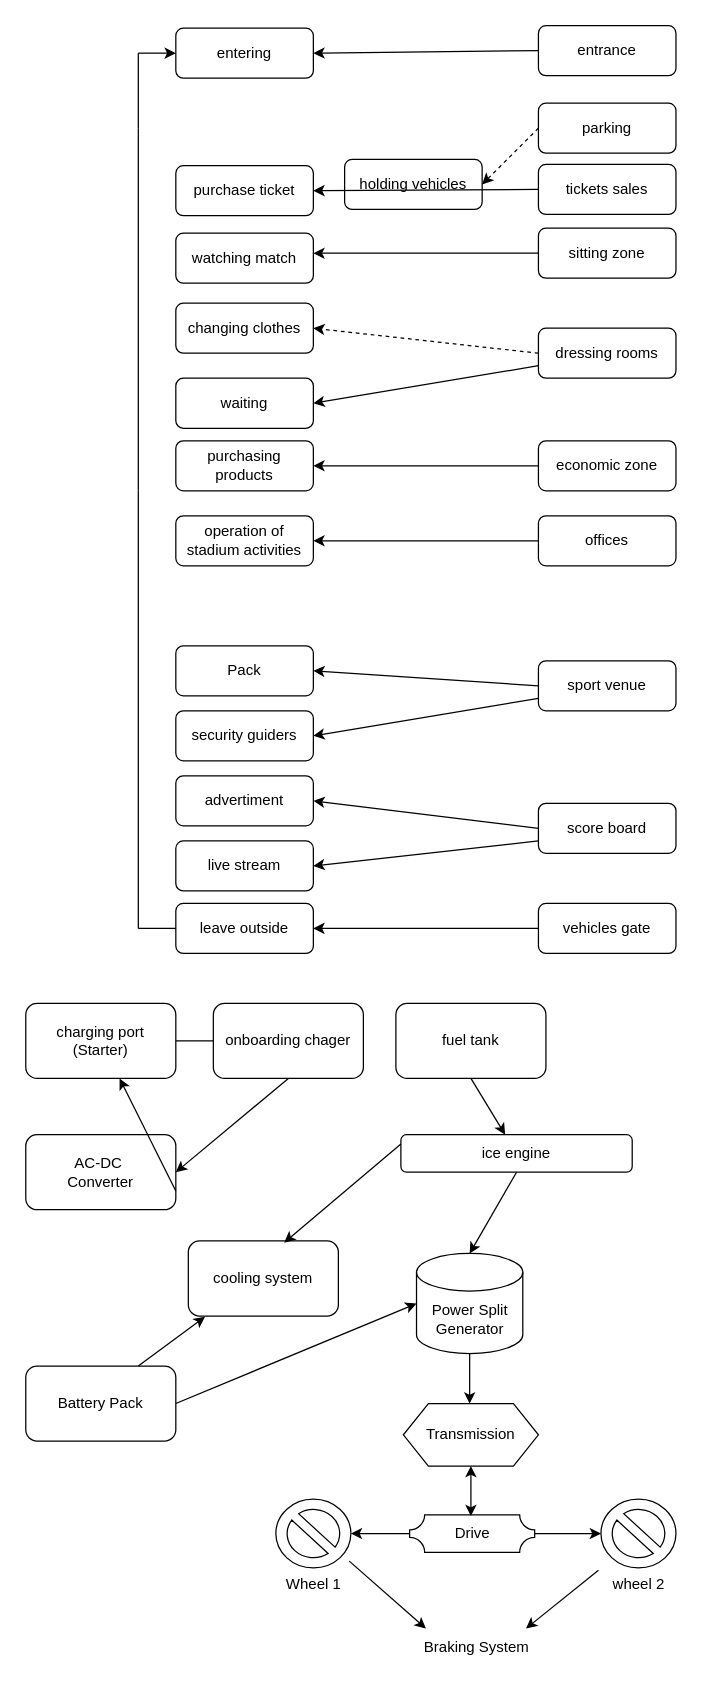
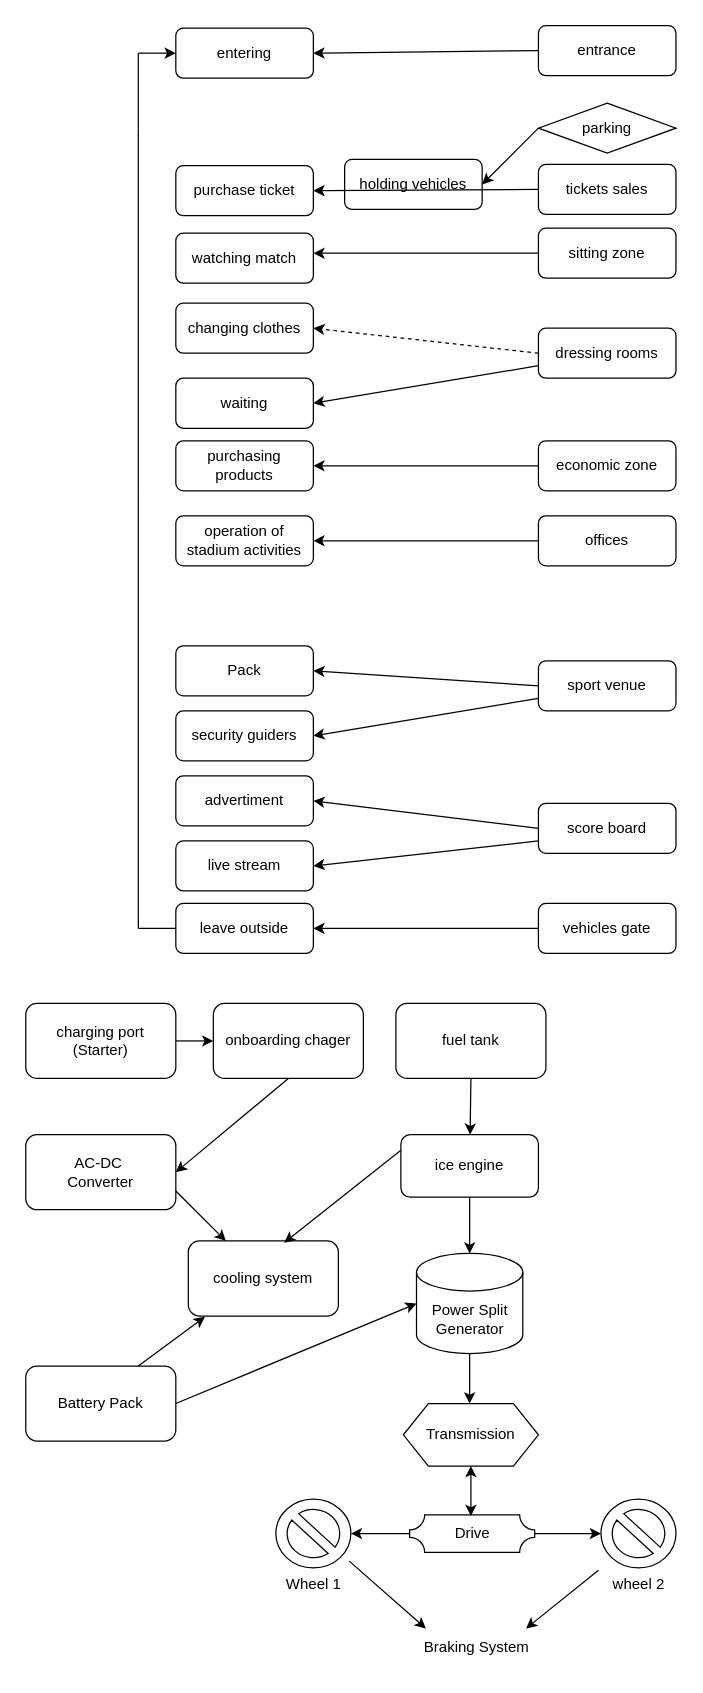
(607, 128) -> (607, 128)
(514, 152) -> (514, 152)
(206, 1041) -> (203, 1041)
(150, 1138) -> (198, 1213)
(516, 1153) -> (469, 1166)
